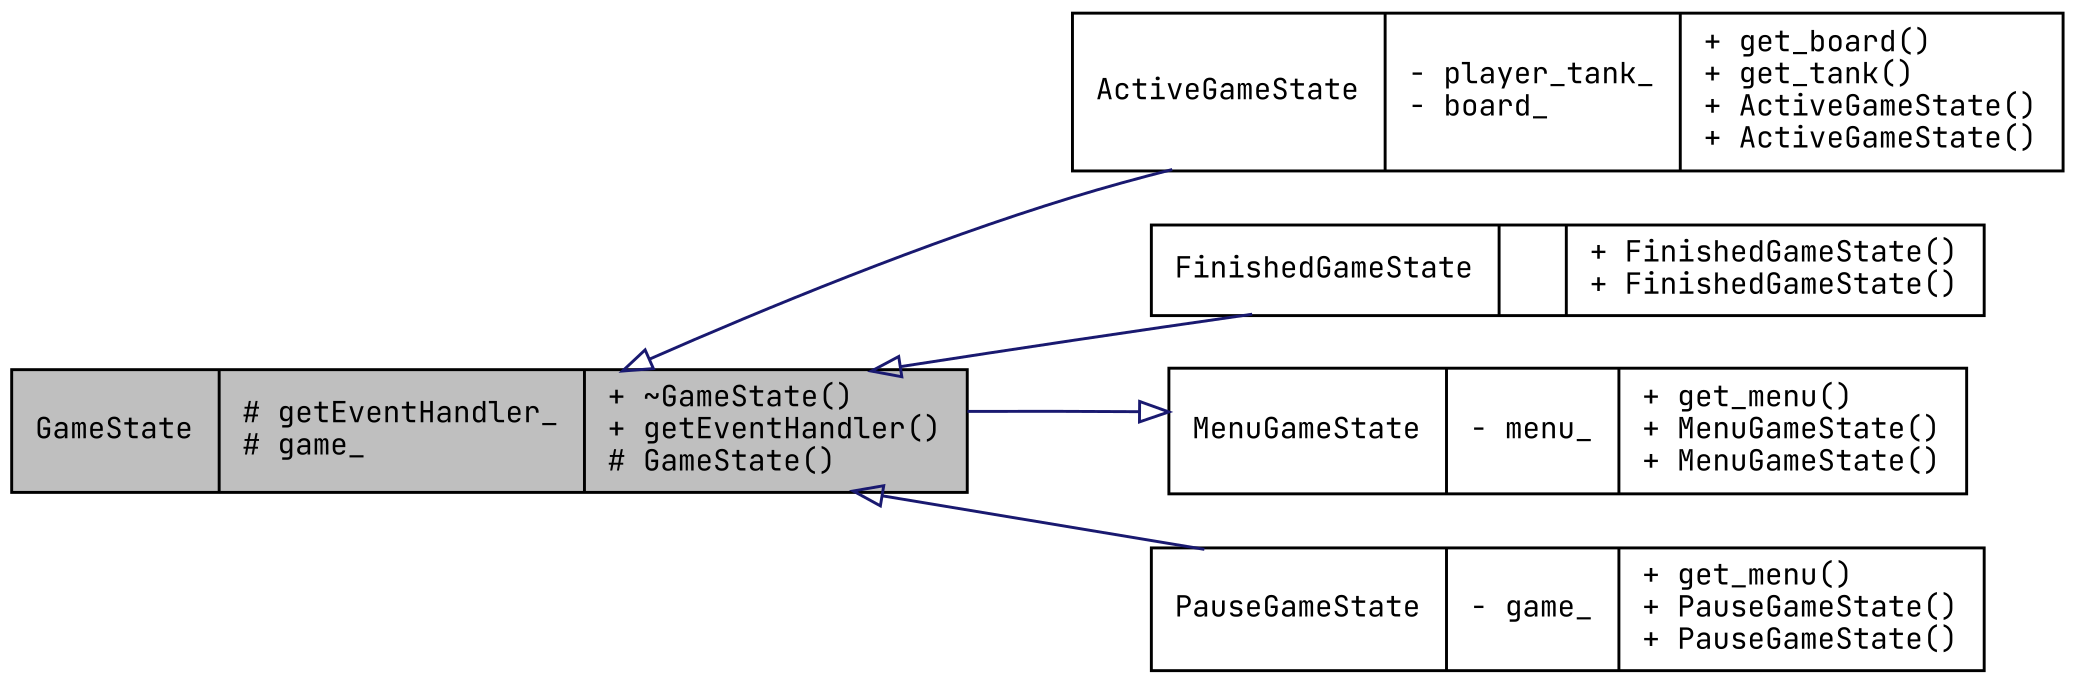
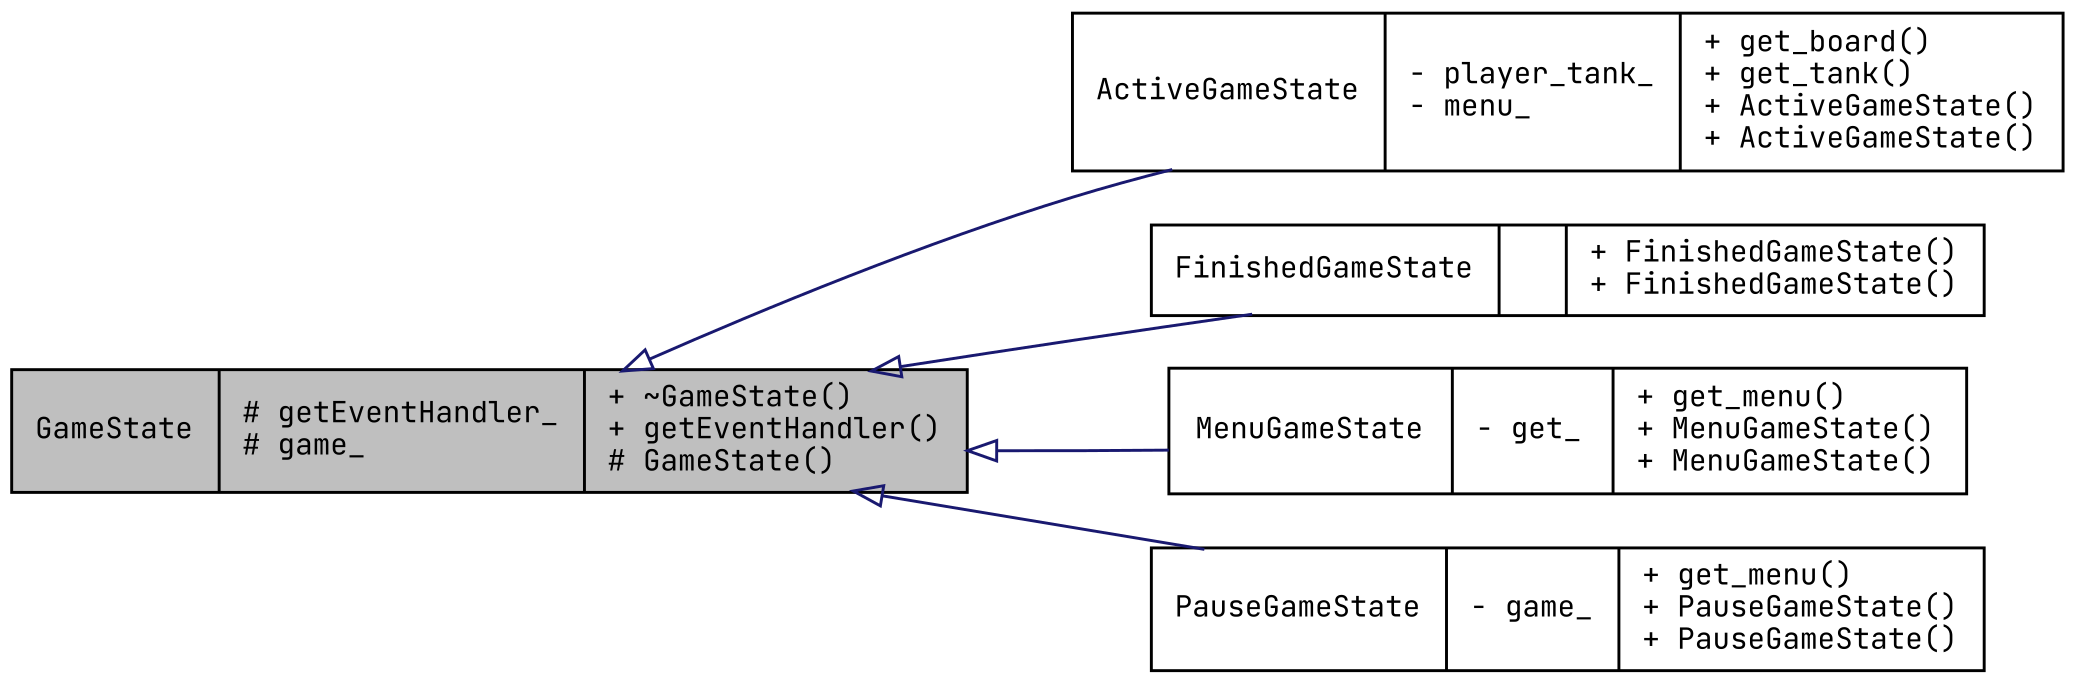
(1480, 107) -> (1471, 107)
(1053, 411) -> (1083, 451)
(1533, 430) -> (1530, 430)
